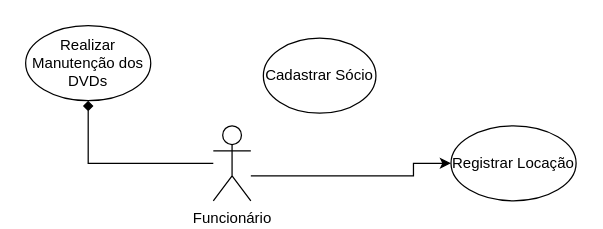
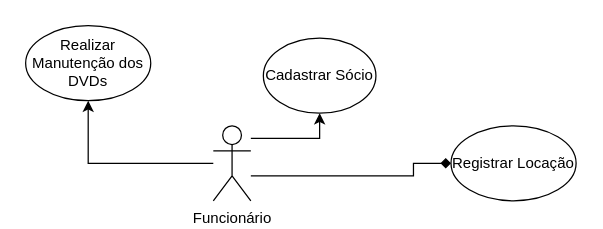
(88, 111) -> (88, 111)
none -> (293, 138)
(441, 163) -> (440, 163)
